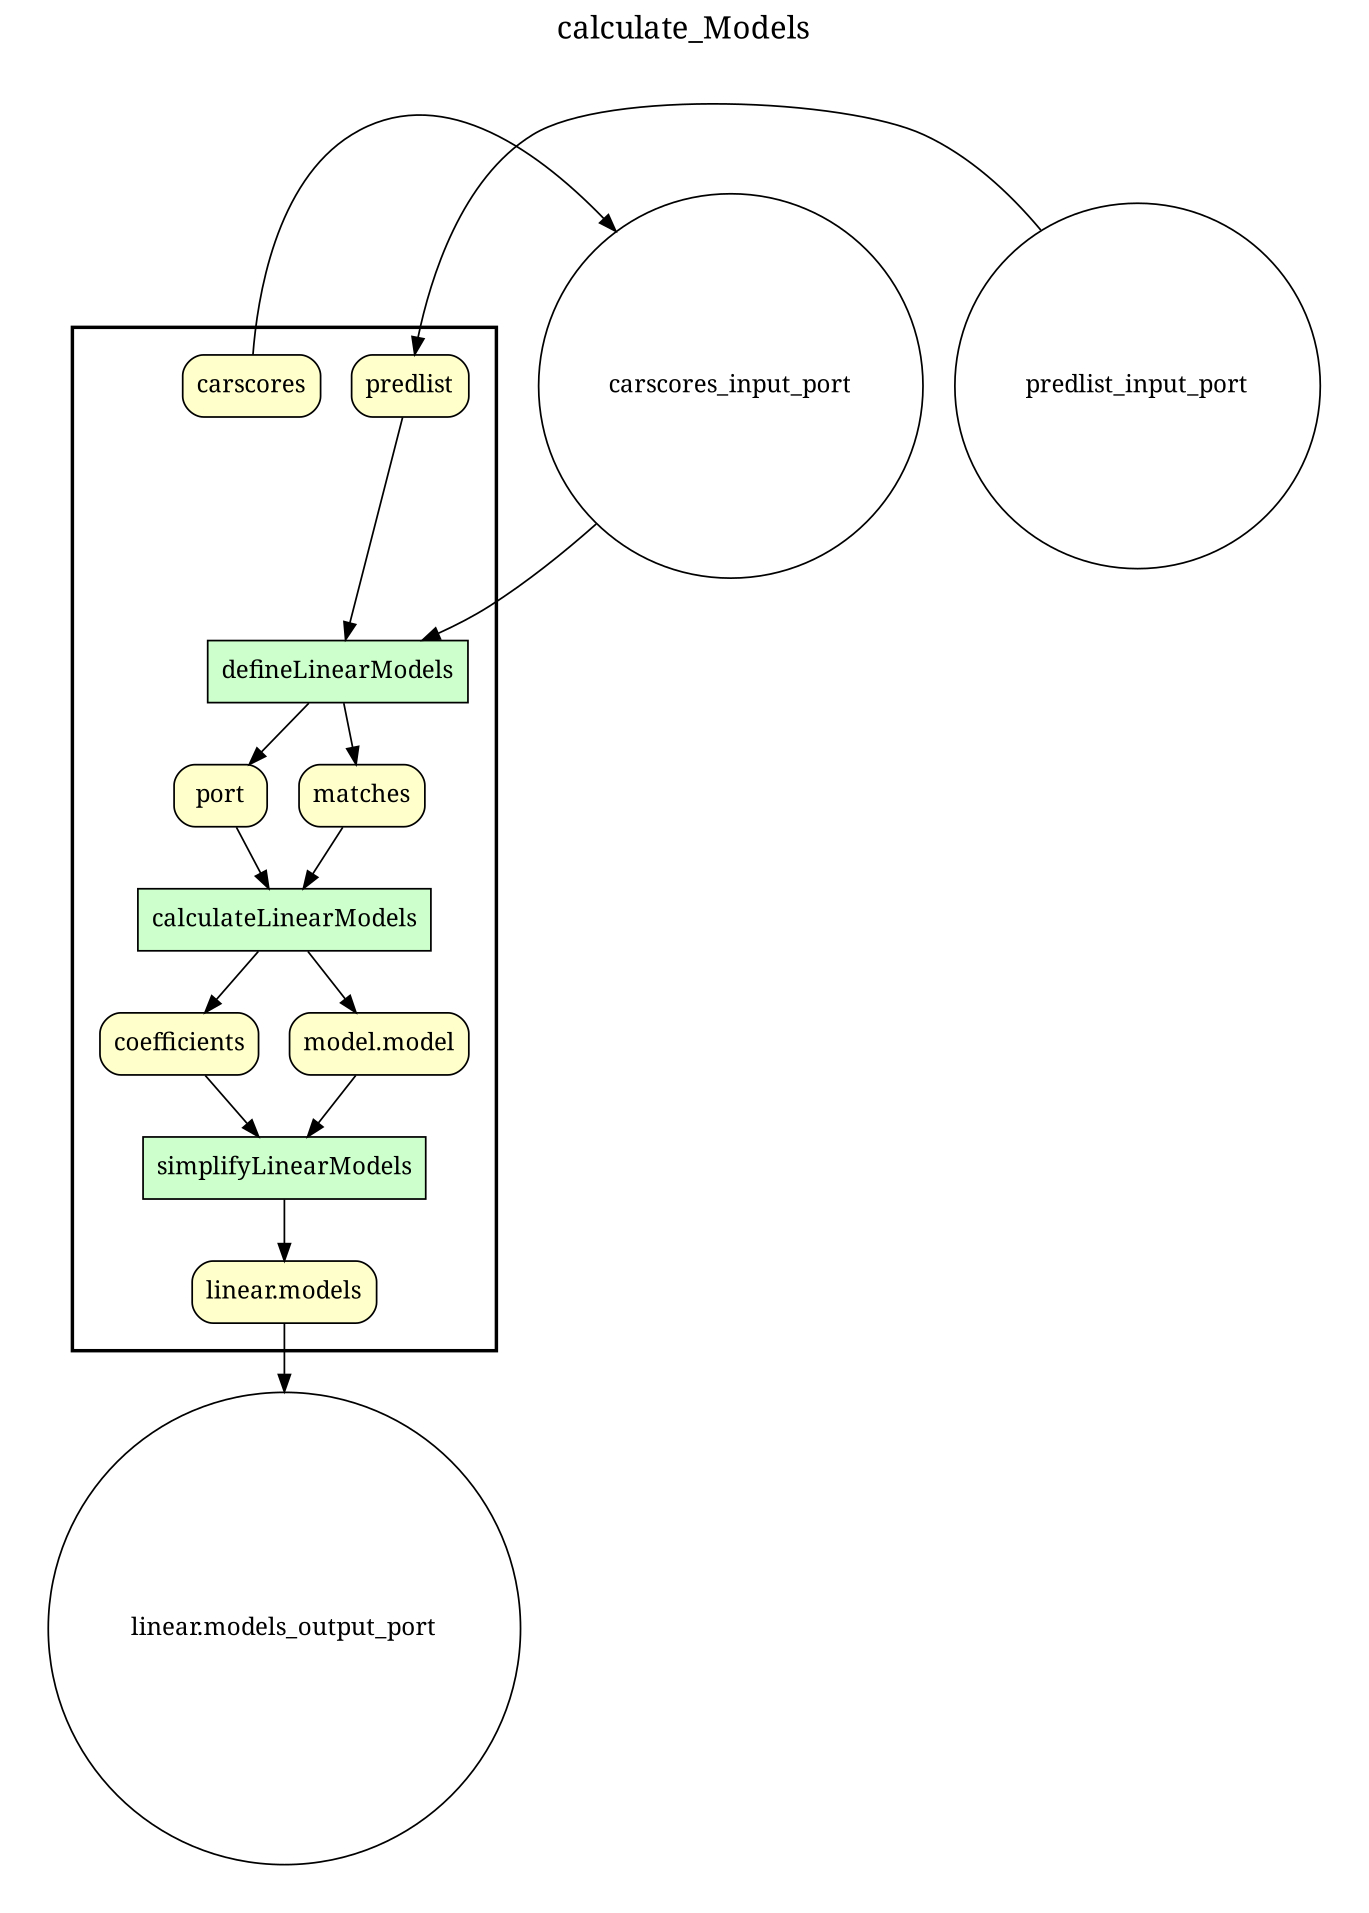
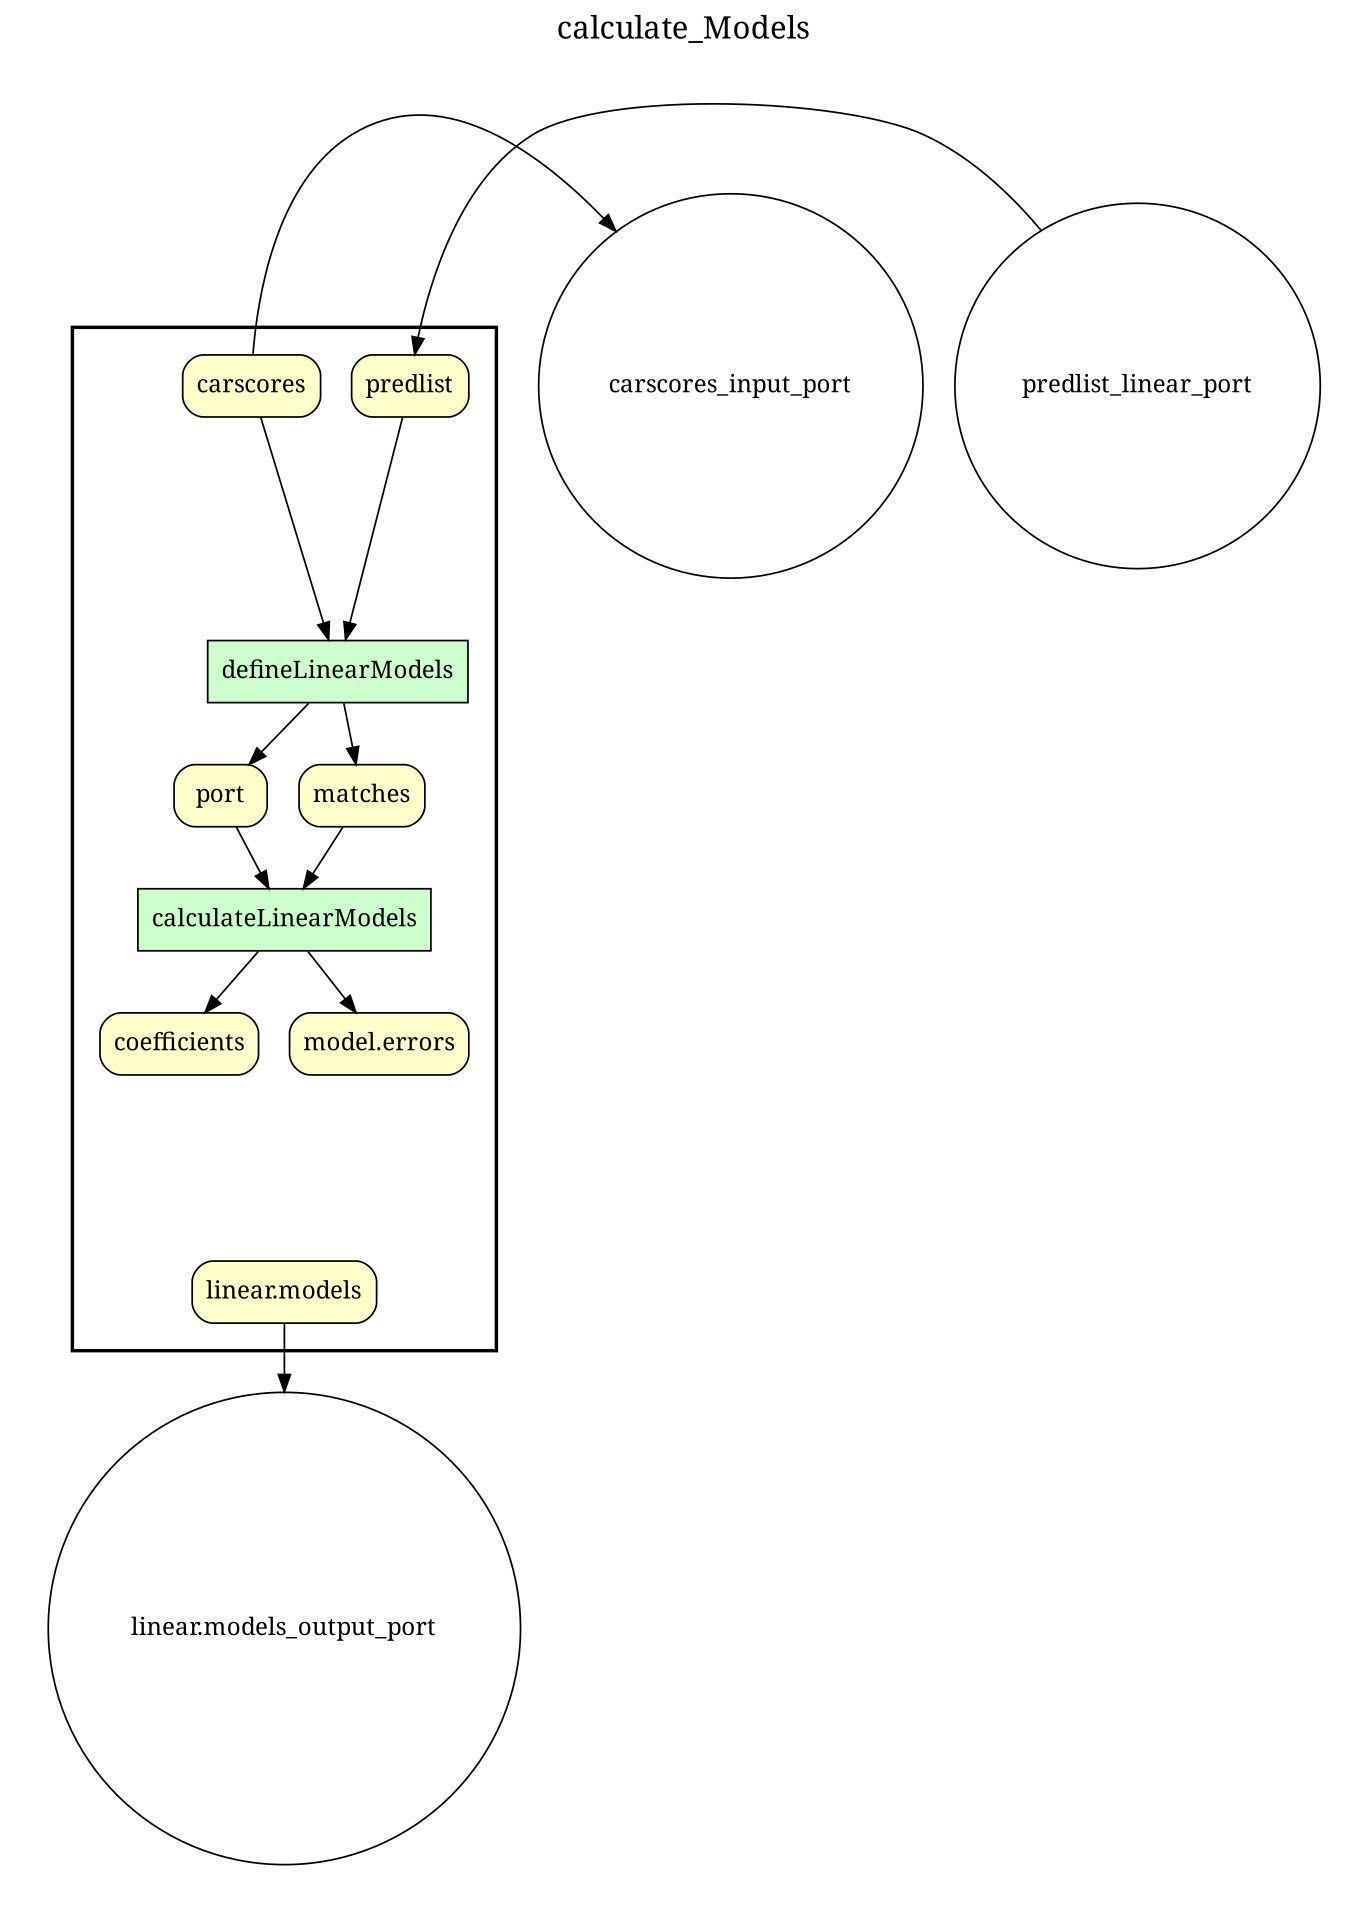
(1138, 386) -> (1138, 386)
(537, 573) -> (292, 520)
(379, 1044) -> (379, 1044)
(284, 1168) -> none
